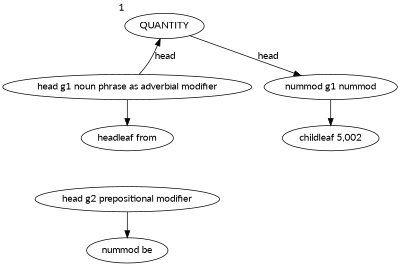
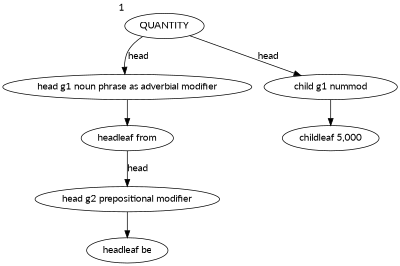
(150, 61) -> (129, 49)
(331, 87) -> (331, 87)
(331, 138) -> (331, 138)
none -> (127, 165)
(127, 250) -> (127, 250)
